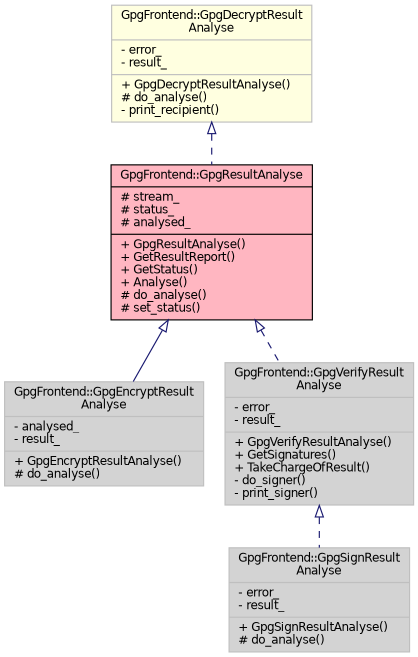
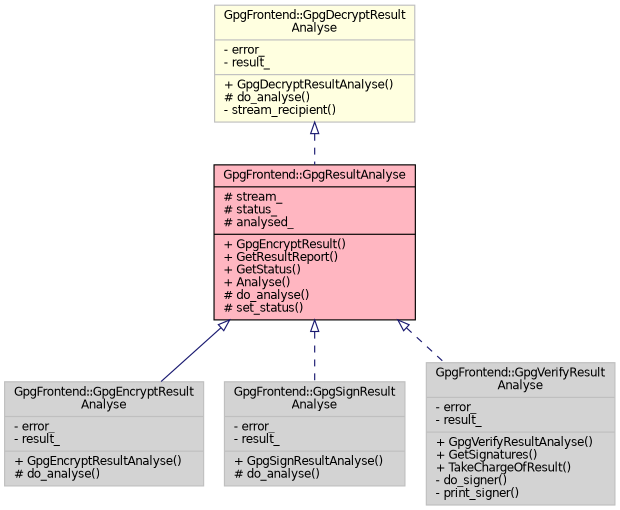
(170, 110) -> (280, 110)
(183, 245) -> (285, 245)
(47, 427) -> (35, 427)
(319, 532) -> (315, 357)
